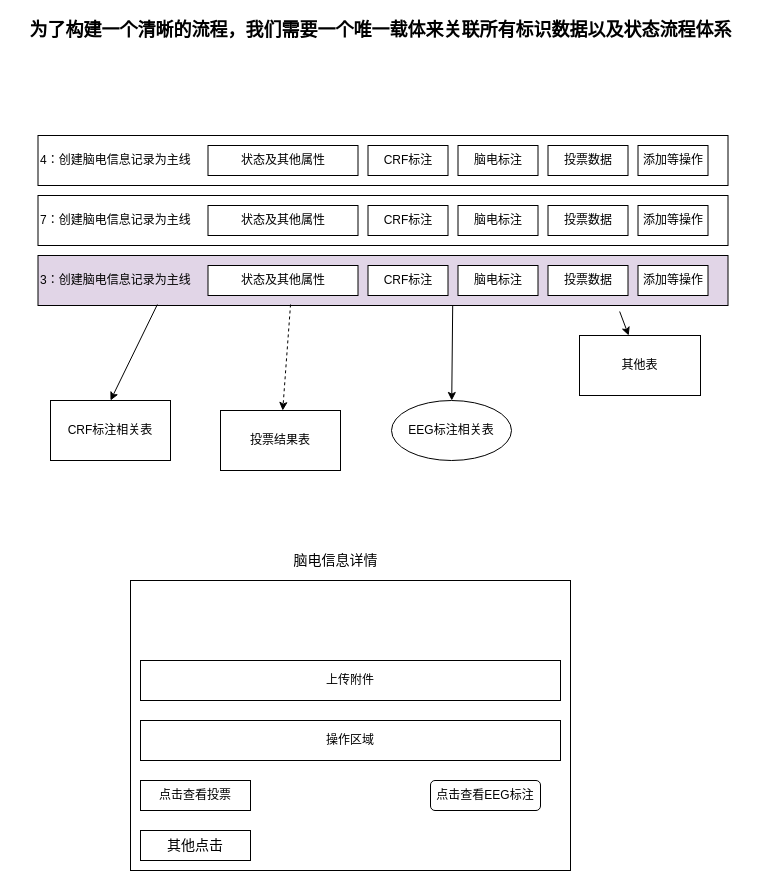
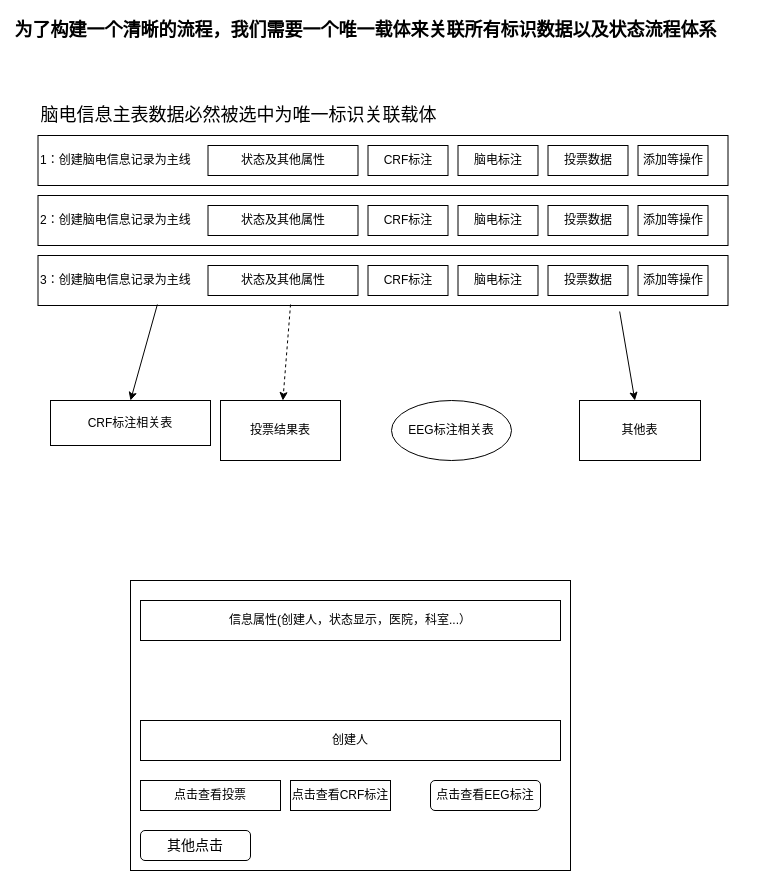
(381, 31) -> (366, 31)
none -> (238, 116)
(116, 161) -> (116, 161)
(116, 221) -> (116, 221)
(116, 281) -> (116, 281)
(452, 350) -> none
(640, 366) -> (640, 431)
(111, 431) -> (131, 423)
(281, 441) -> (281, 431)
(336, 561) -> none
none -> (351, 621)
(351, 681) -> none
(351, 741) -> (351, 741)
(196, 796) -> (211, 796)
none -> (341, 796)
(196, 846) -> (196, 846)
